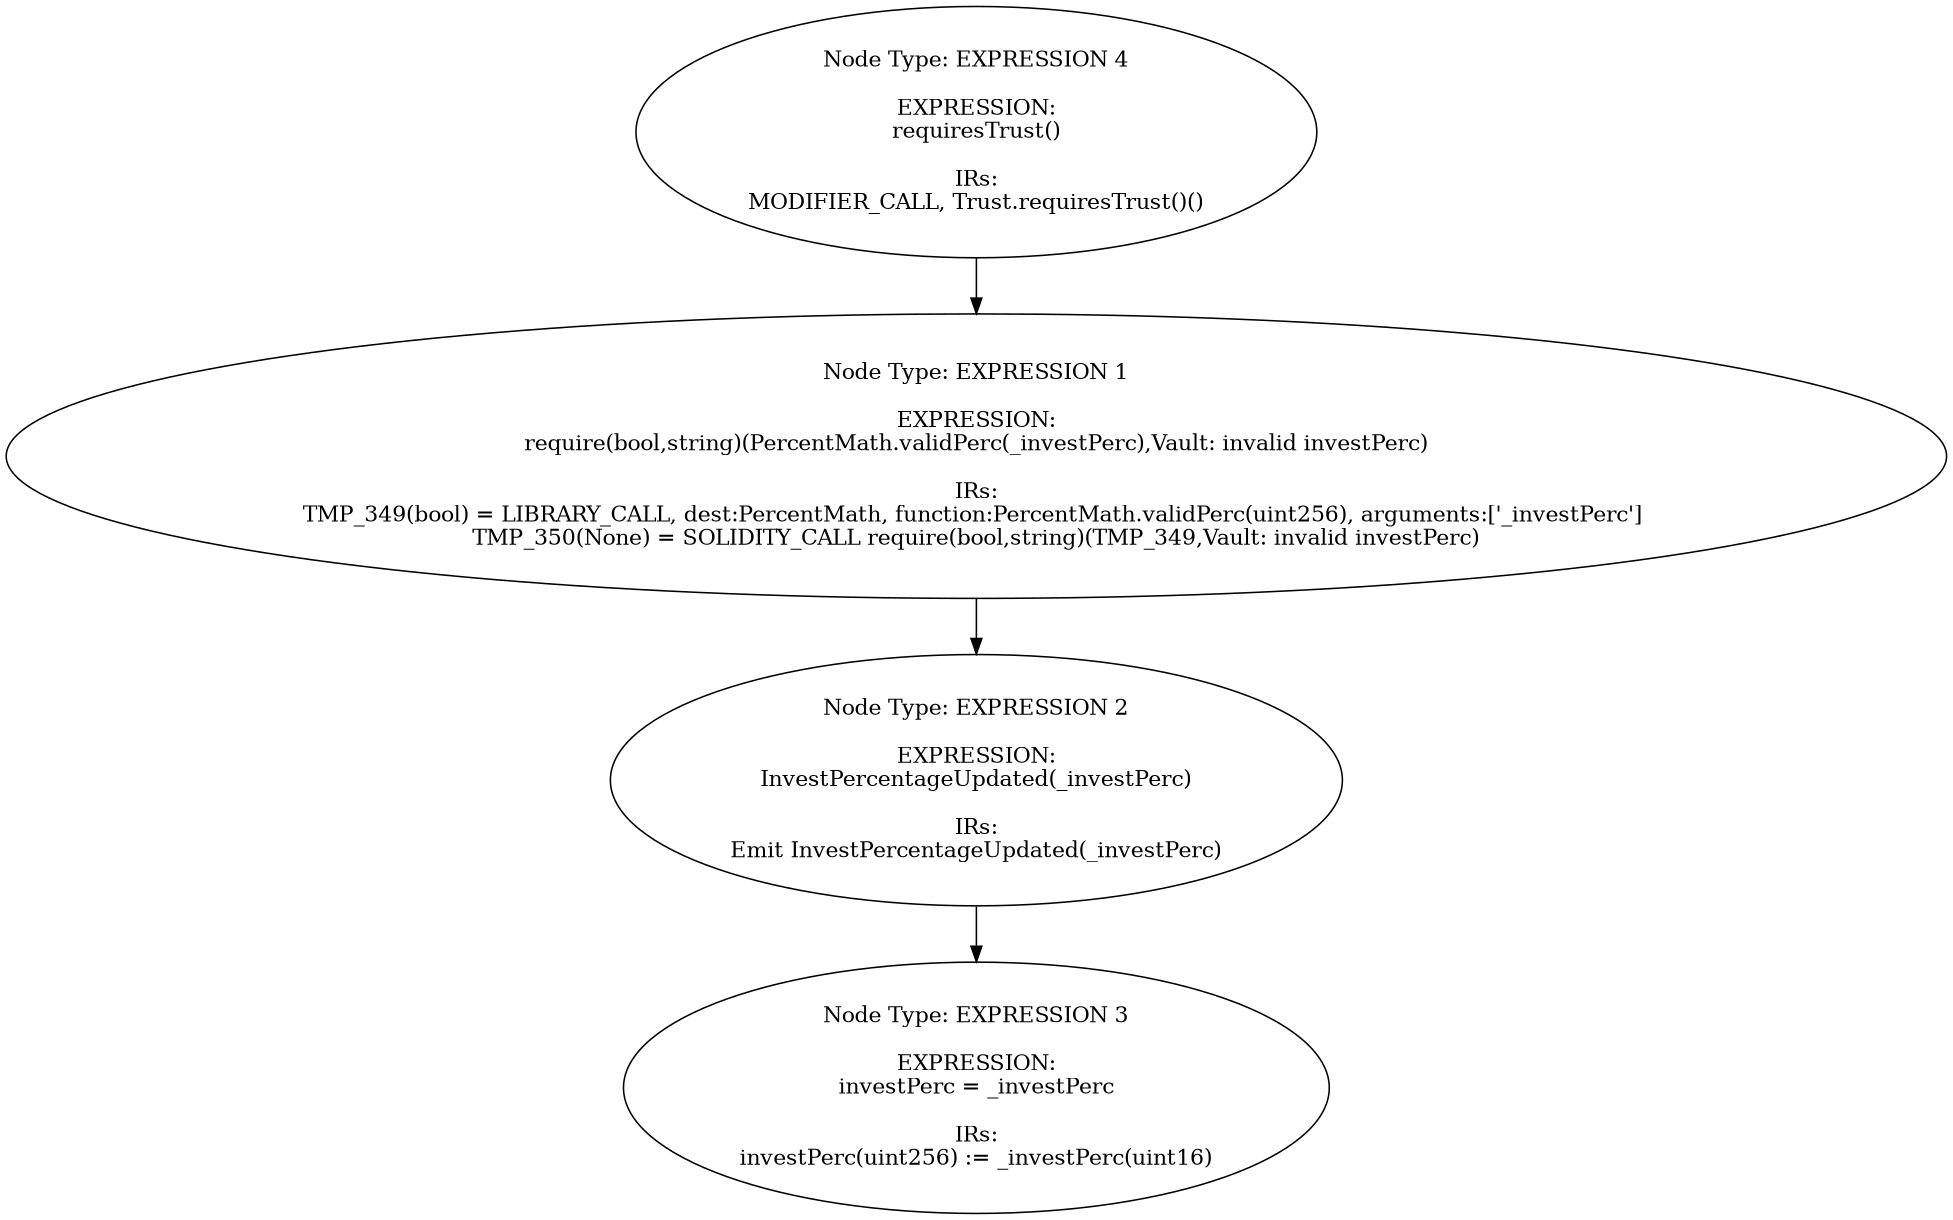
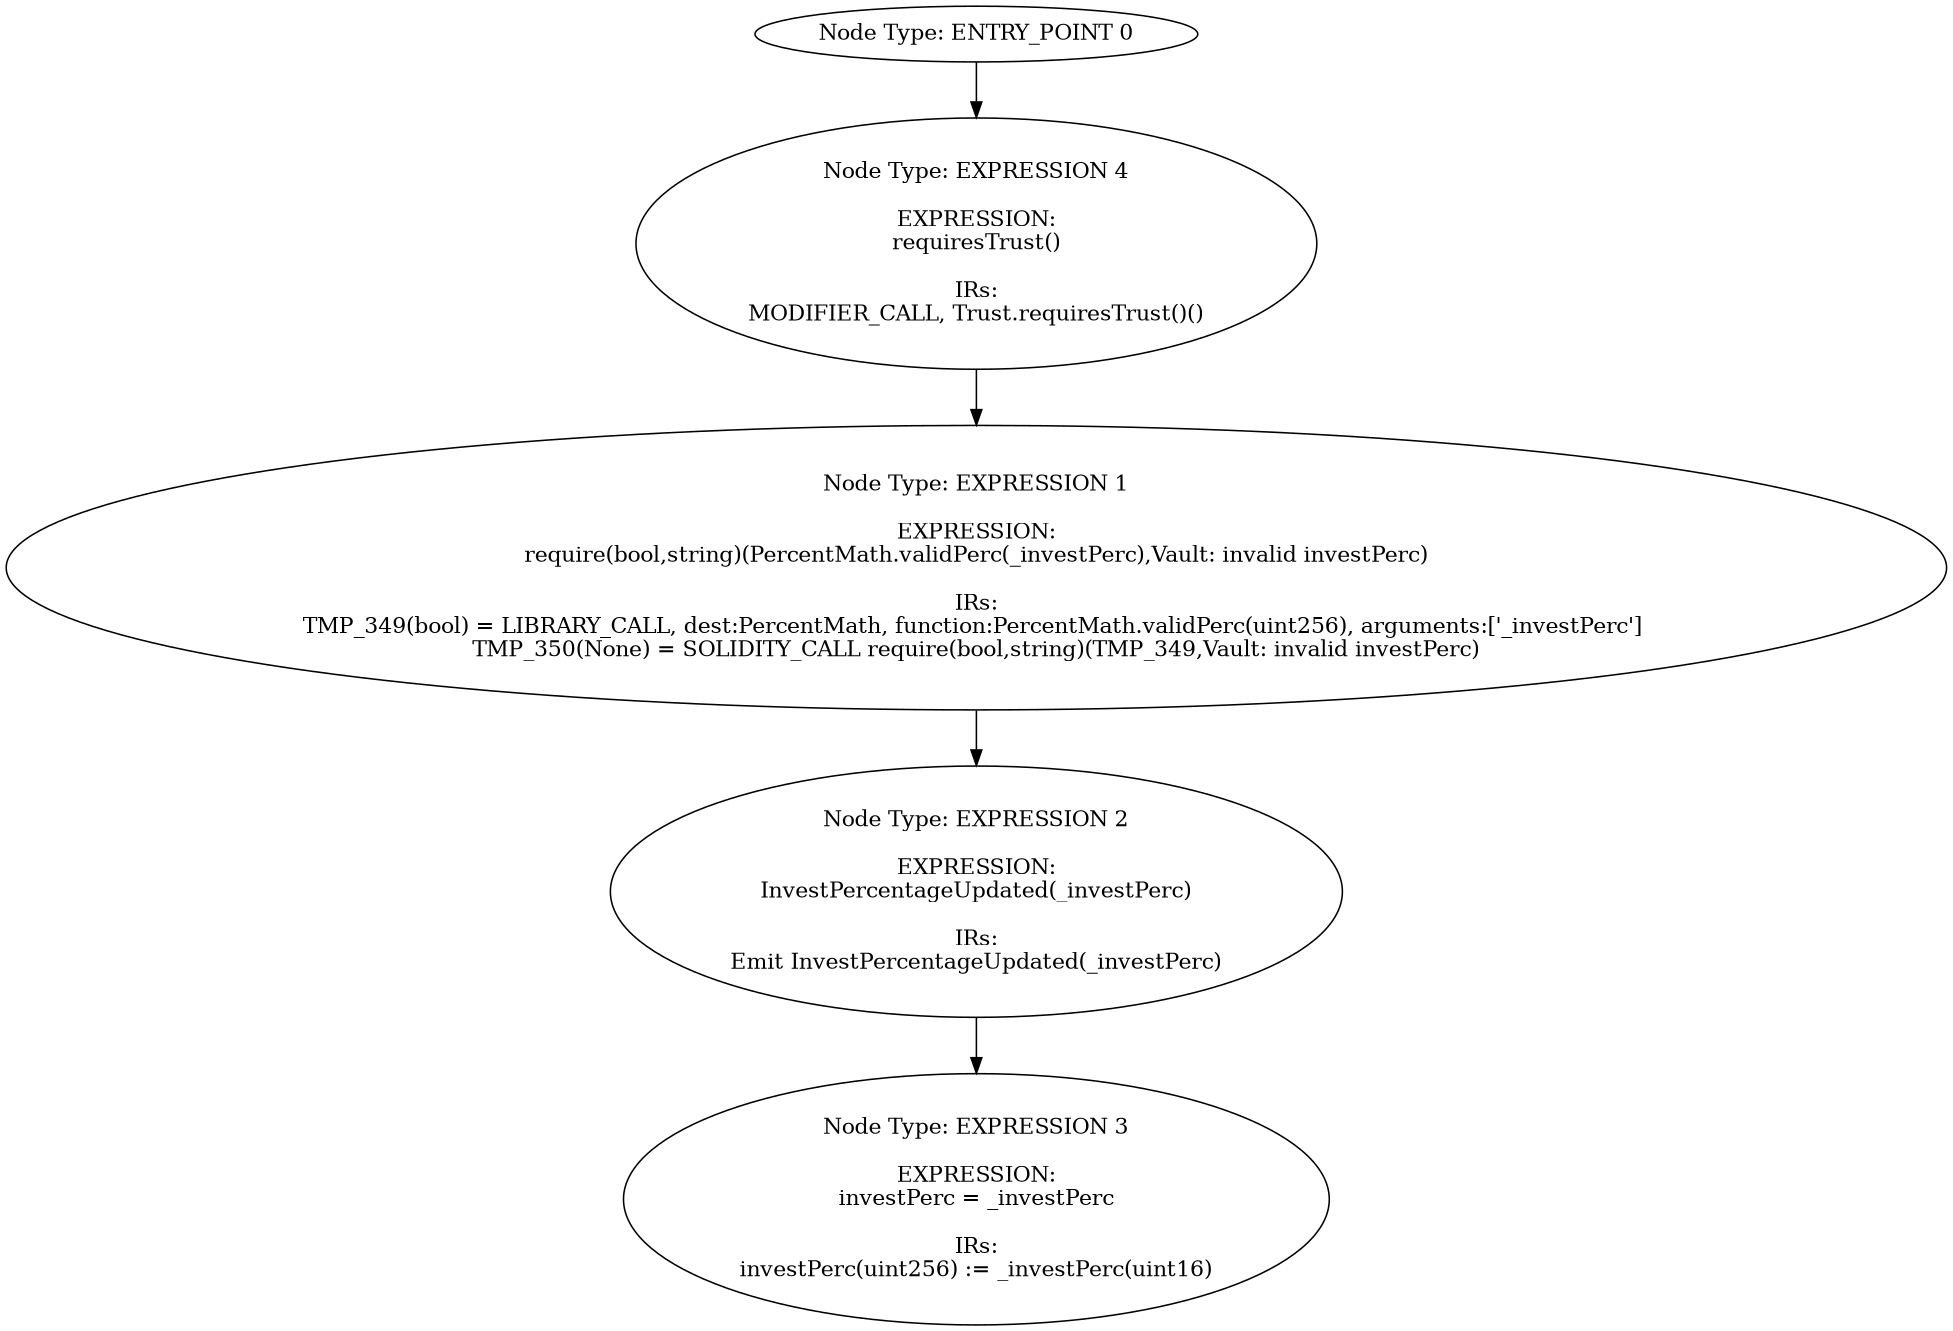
none -> (976, 34)
